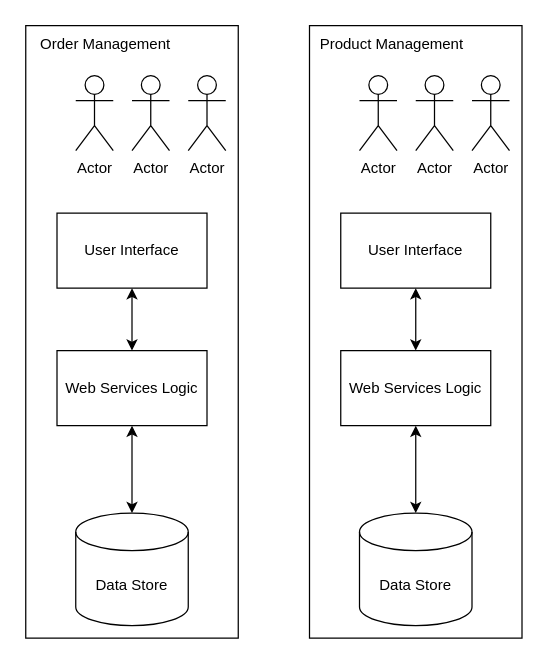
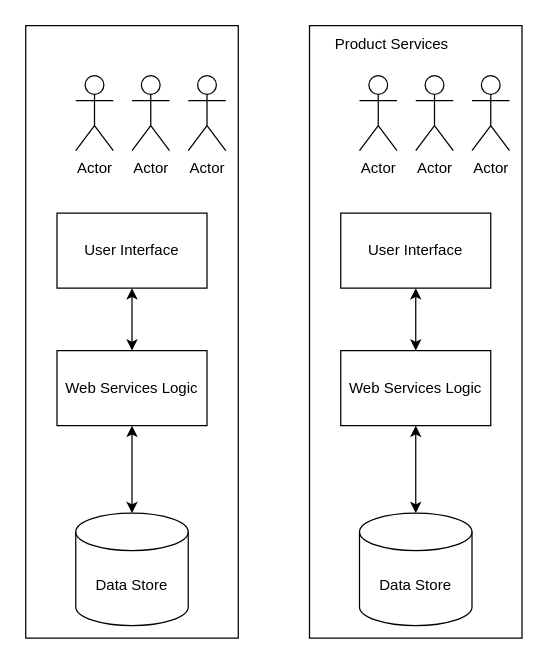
(106, 44) -> none
(392, 44) -> (392, 44)
